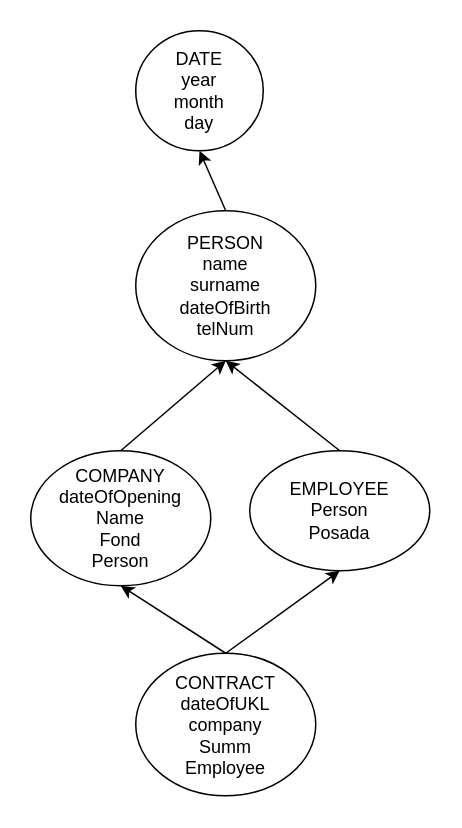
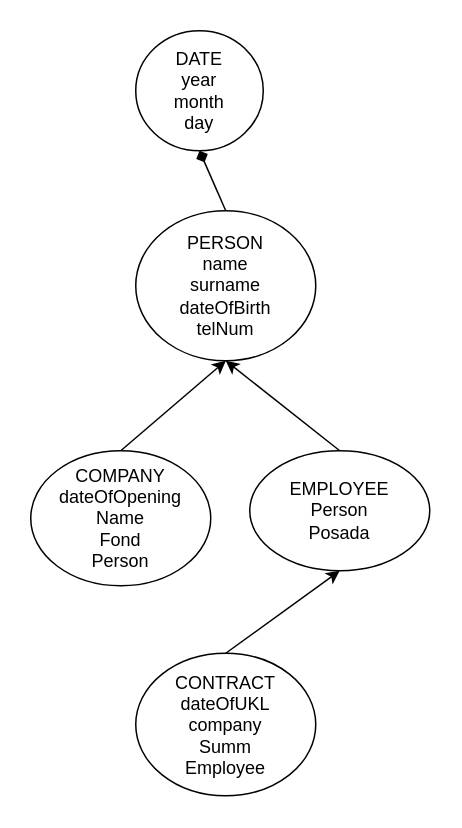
(204, 161) -> (205, 162)
(176, 621) -> none
